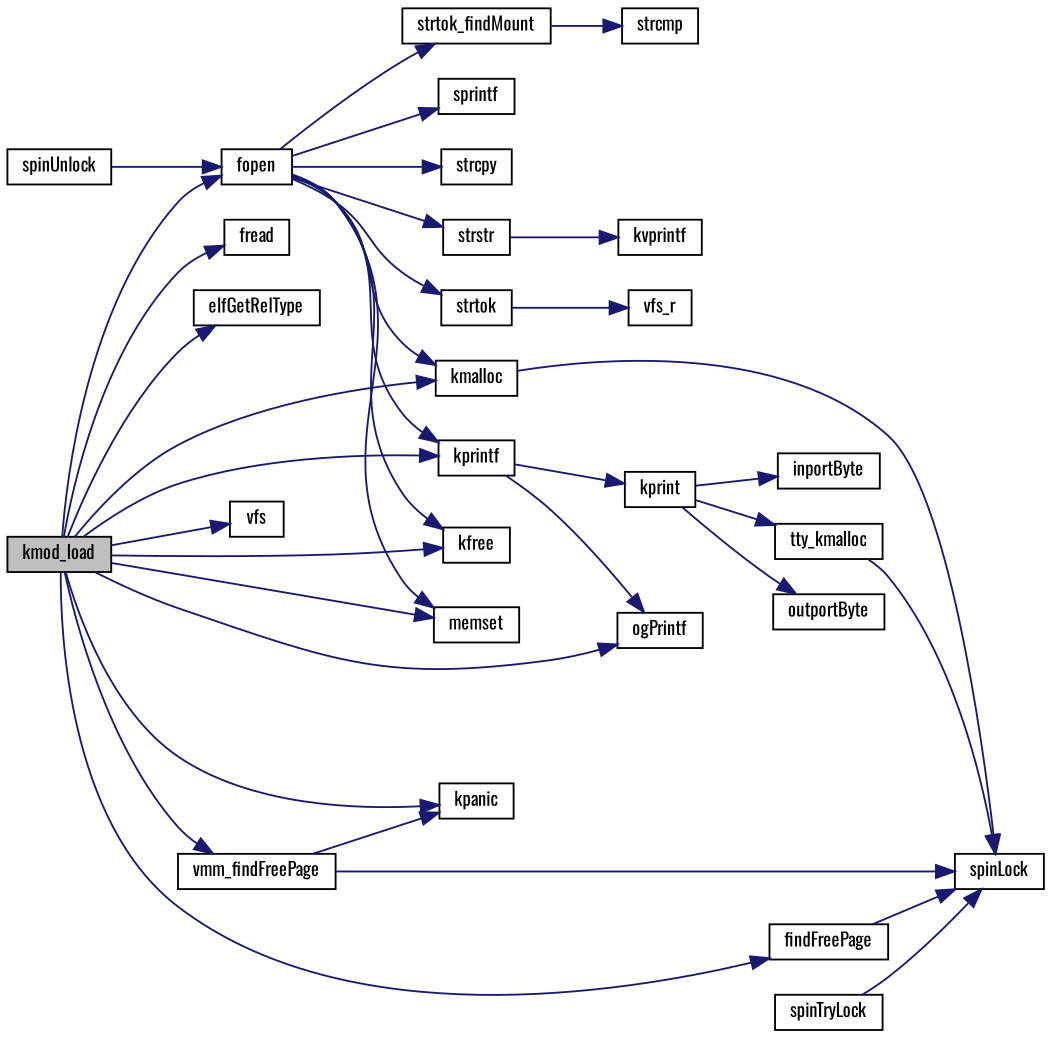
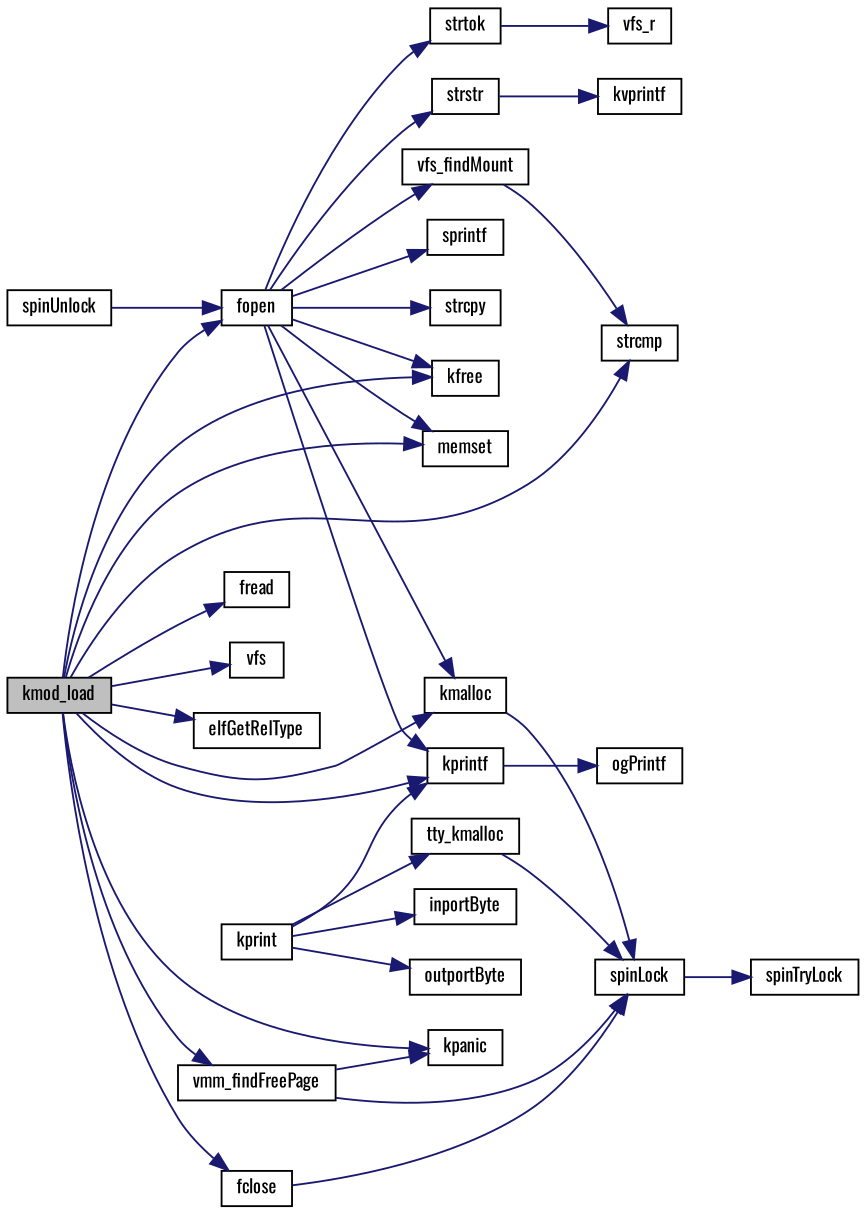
(477, 26) -> (465, 167)
(560, 472) -> (360, 868)
(340, 658) -> (342, 520)
(829, 942) -> (257, 1189)
(918, 952) -> (709, 977)
